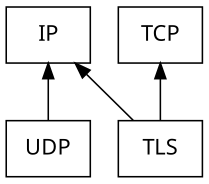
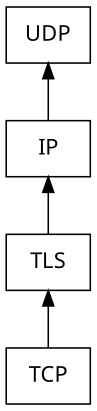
(48, 100) -> (48, 100)
(160, 100) -> (48, 327)
